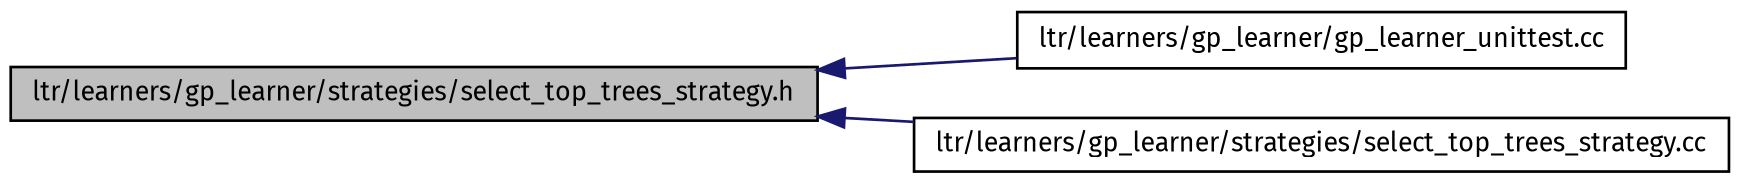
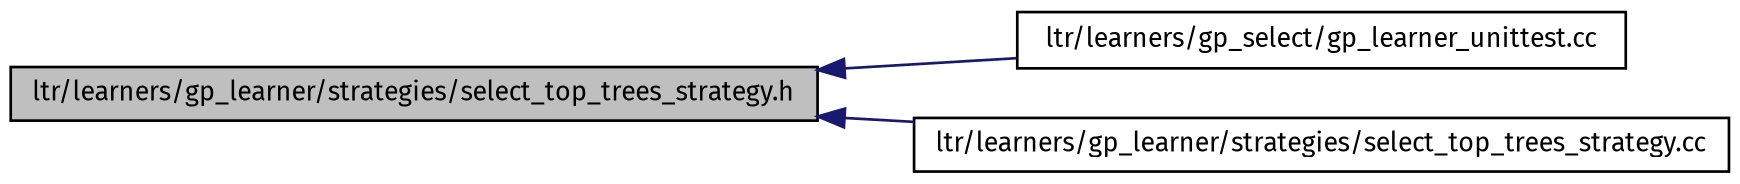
(1322, 40) -> (1322, 40)
